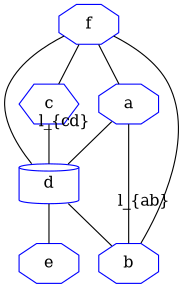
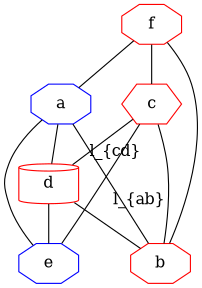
(89, 24) -> (152, 24)
(7, 90) -> none
(49, 104) -> (152, 104)
none -> (5, 180)
none -> (169, 183)
(49, 184) -> (49, 184)
none -> (101, 184)
(129, 263) -> (161, 263)
